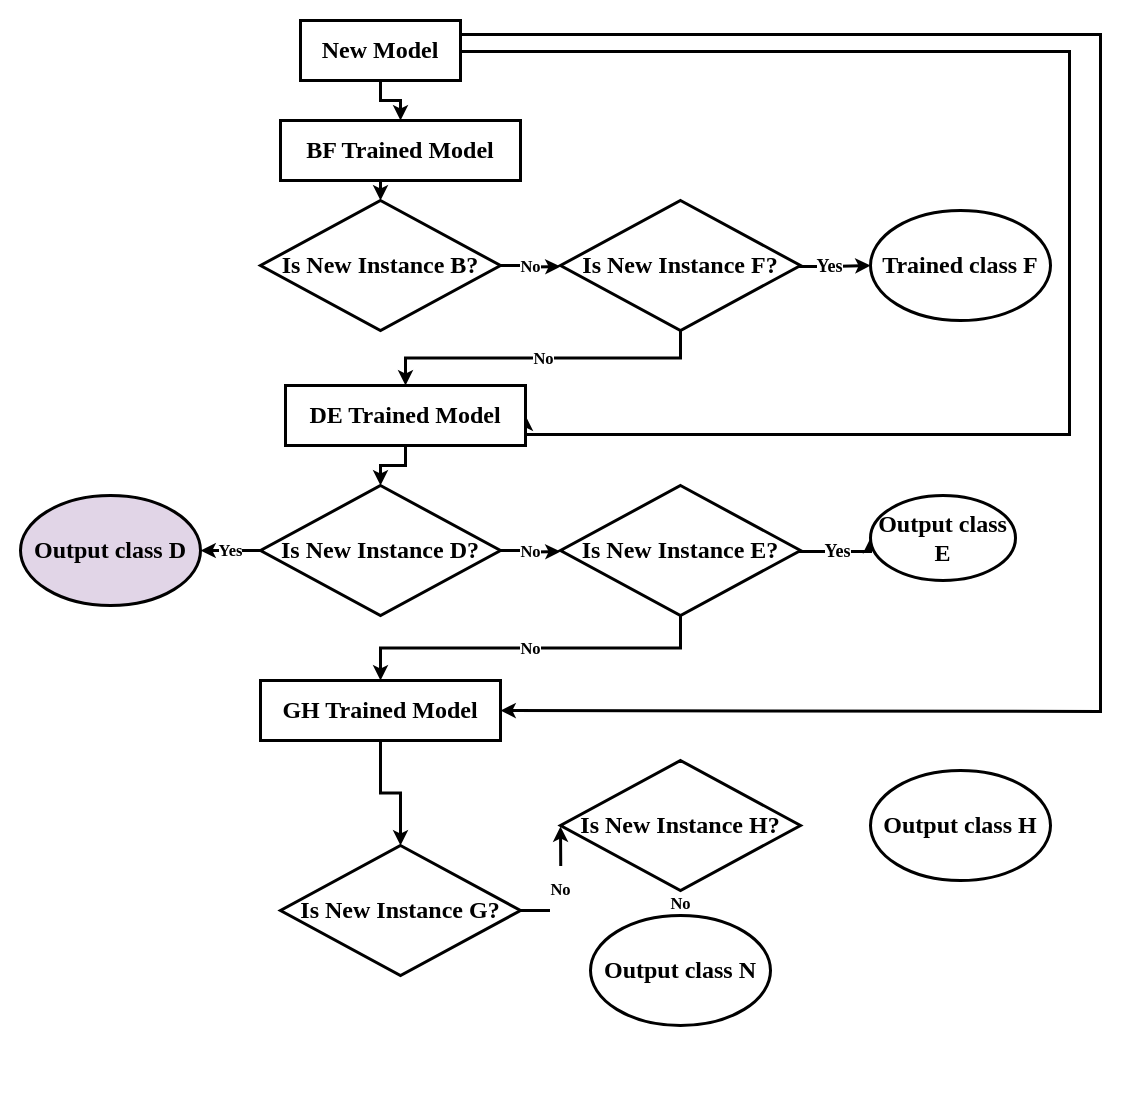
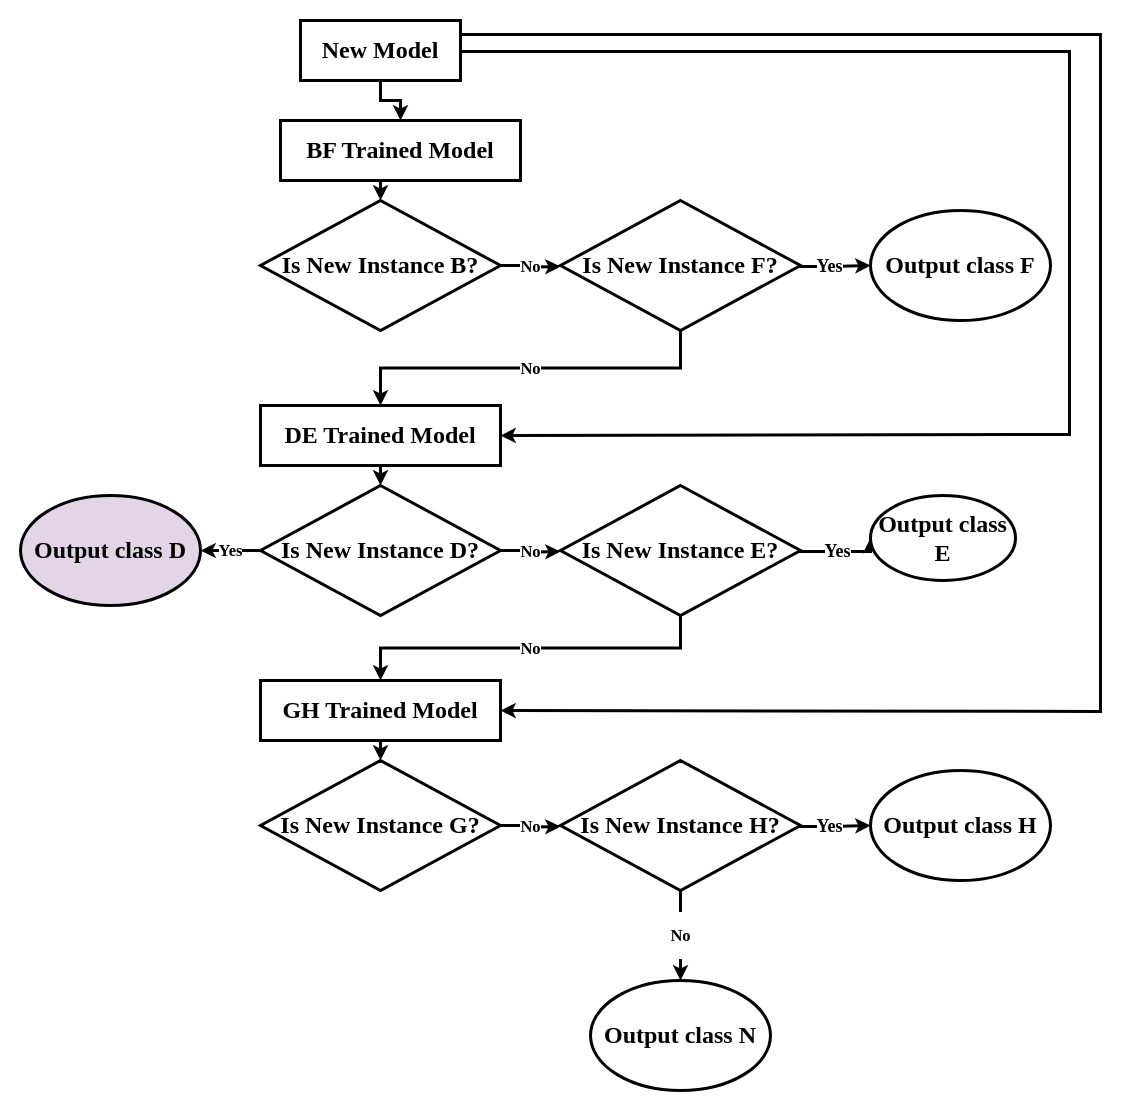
(961, 266) -> (961, 266)
(406, 416) -> (381, 436)
none -> (830, 827)
(401, 911) -> (381, 826)
(681, 971) -> (681, 1036)
